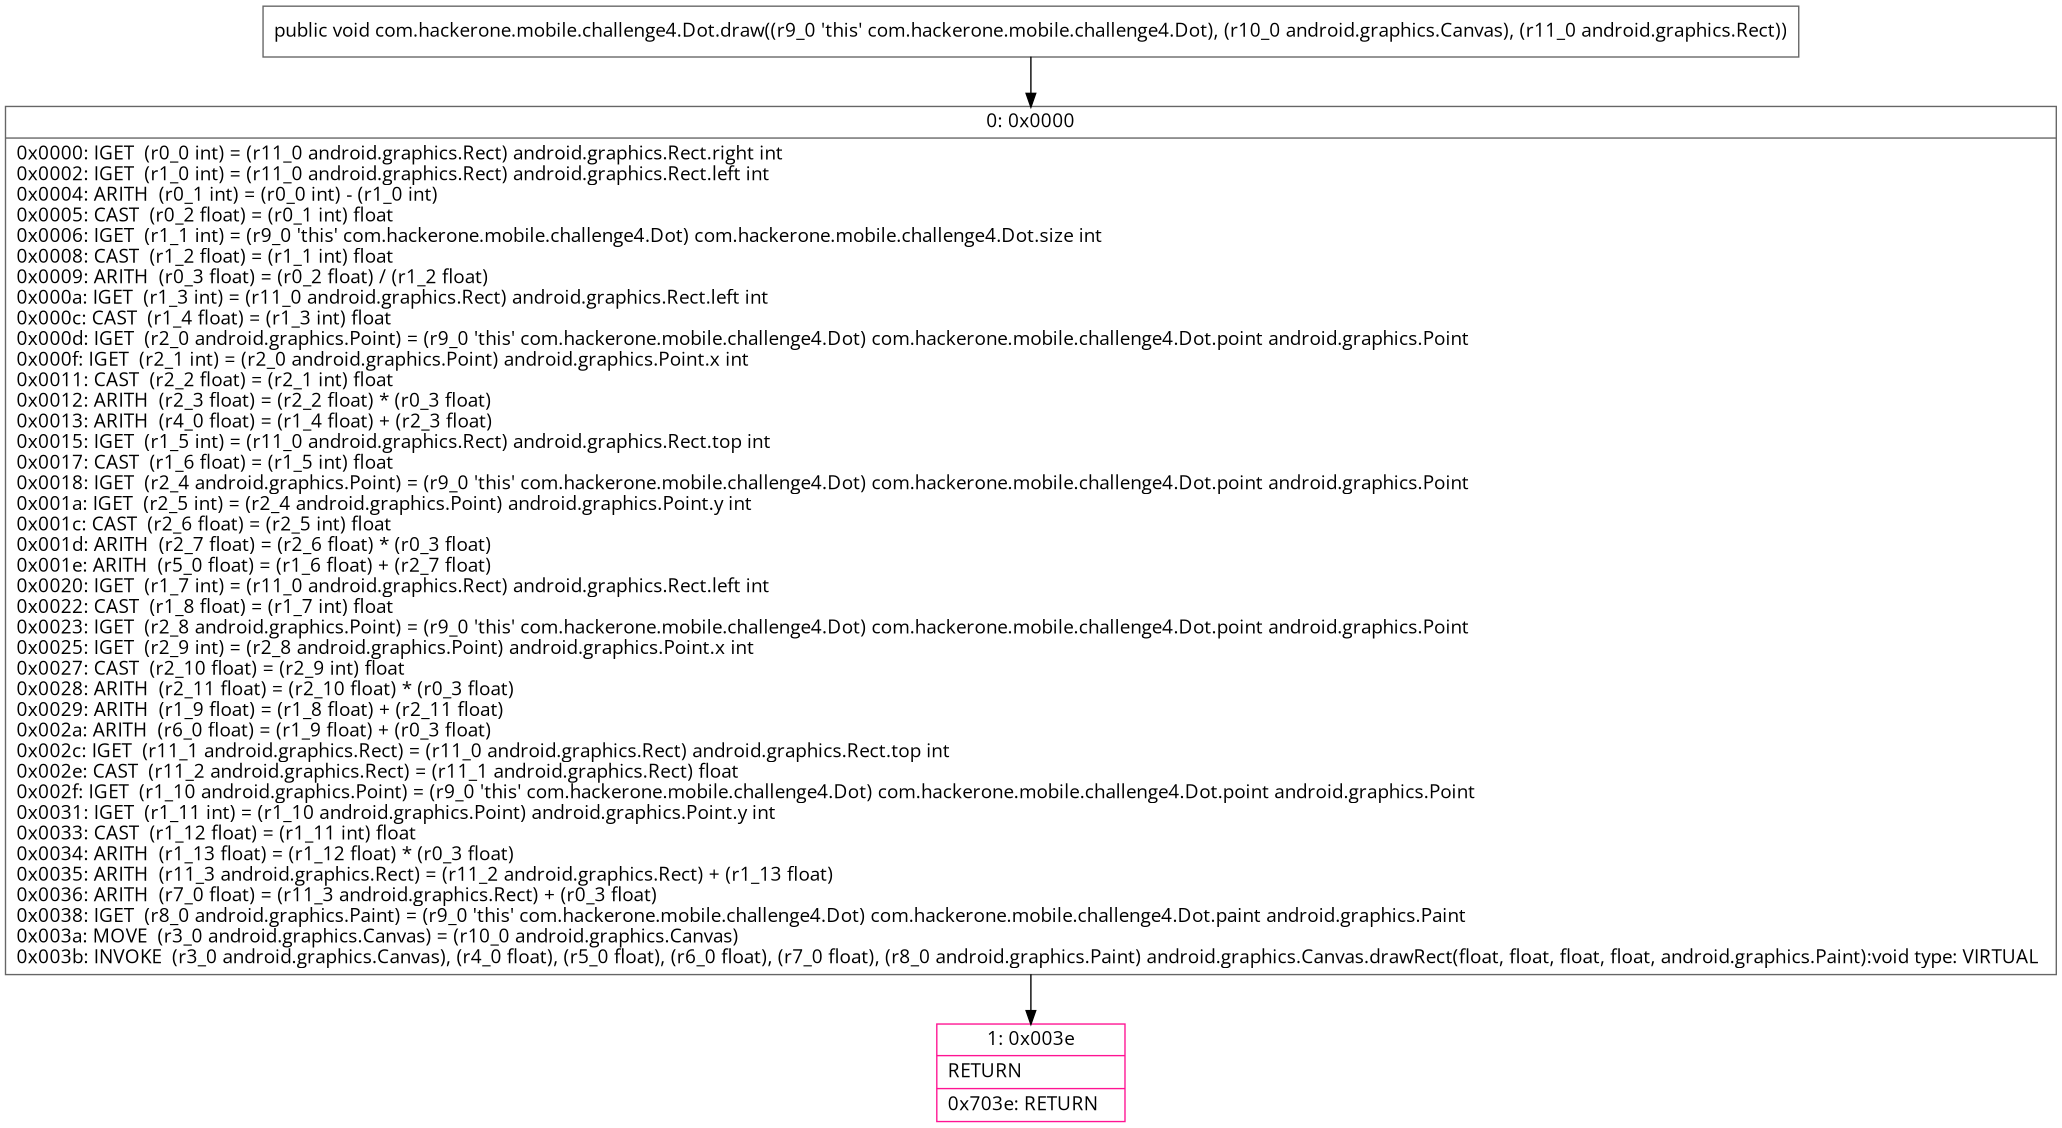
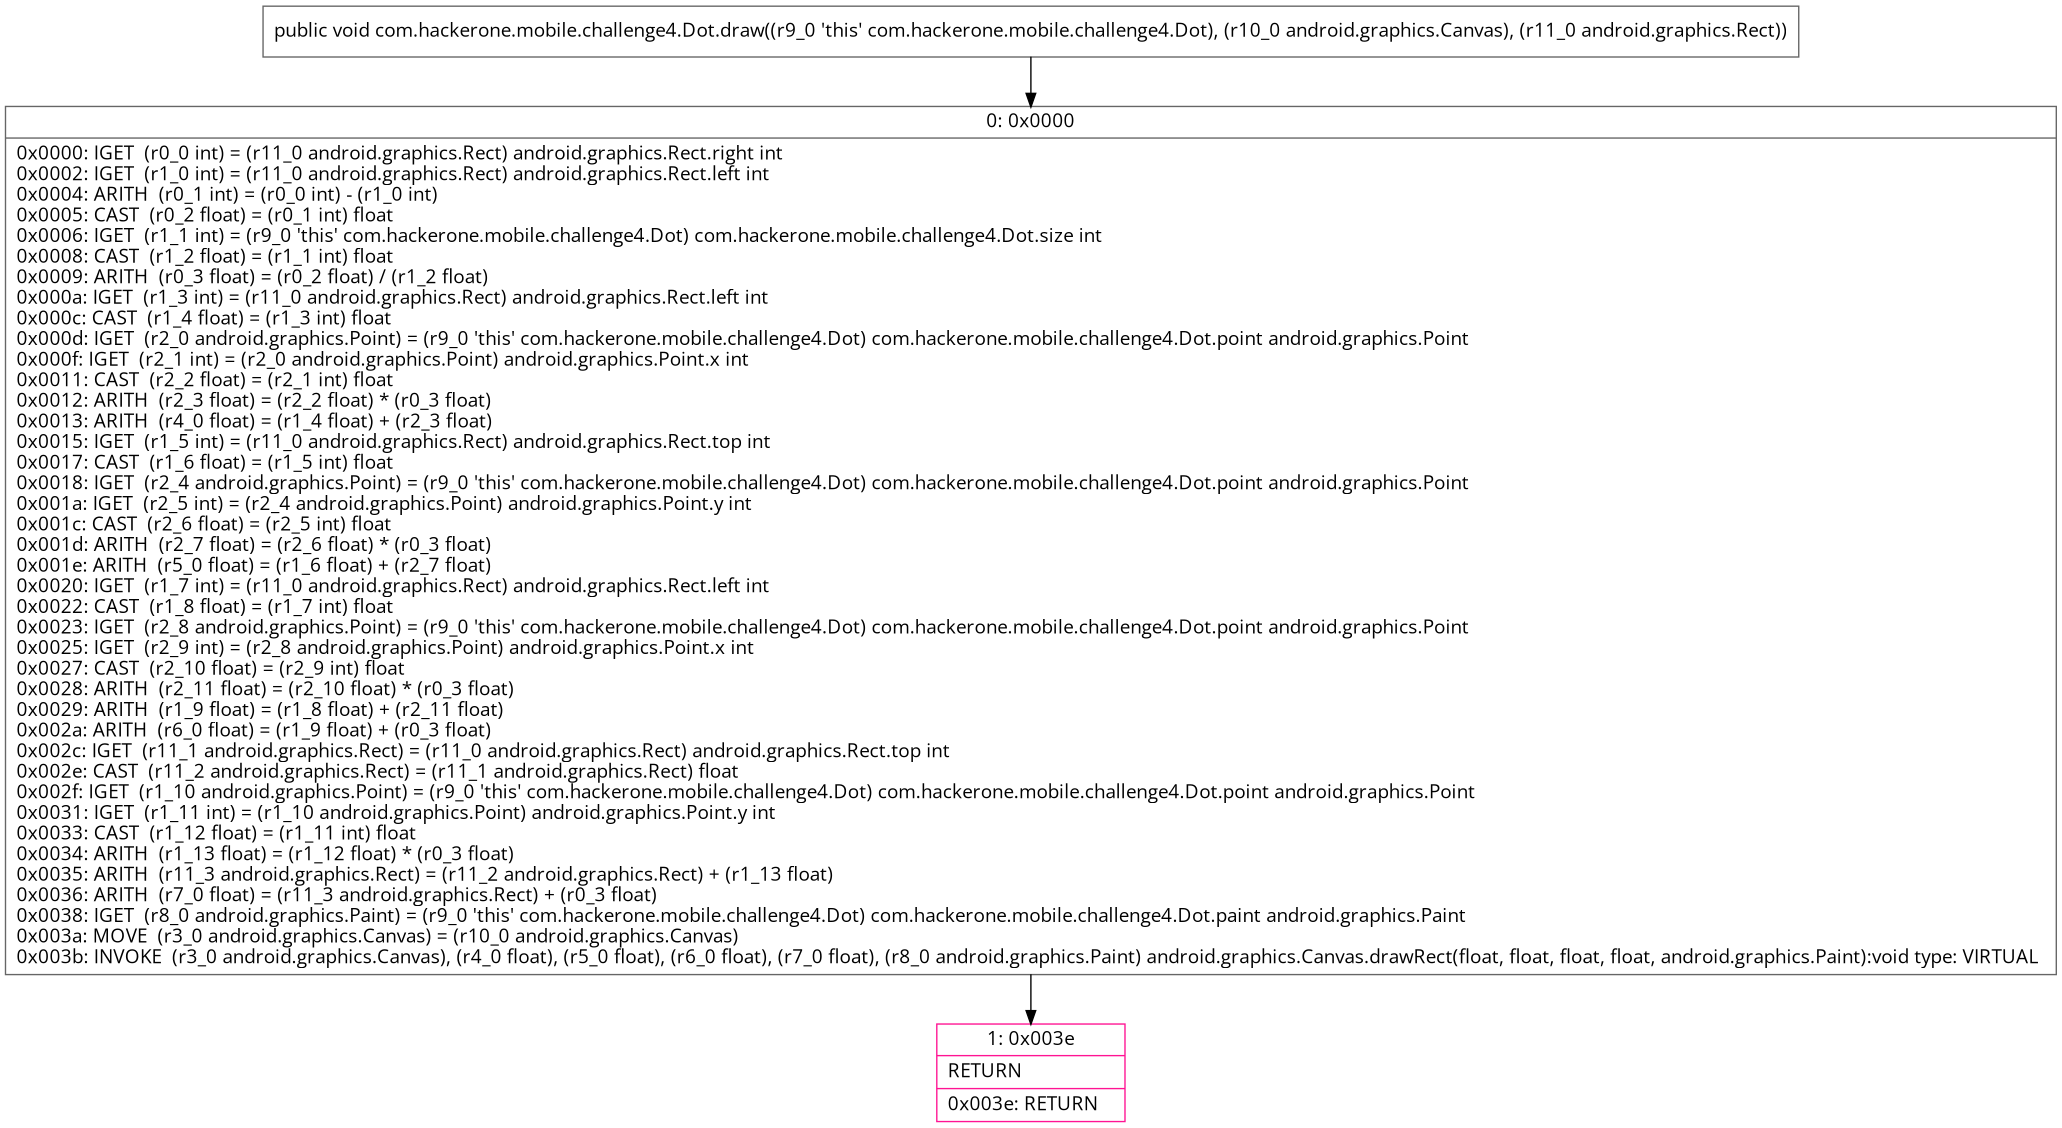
(1031, 1104) -> (1031, 1104)
